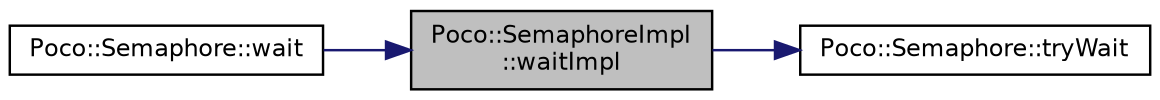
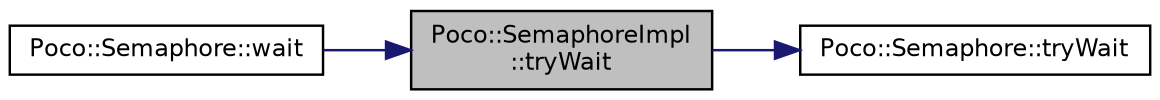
(562, 50) -> (562, 50)
